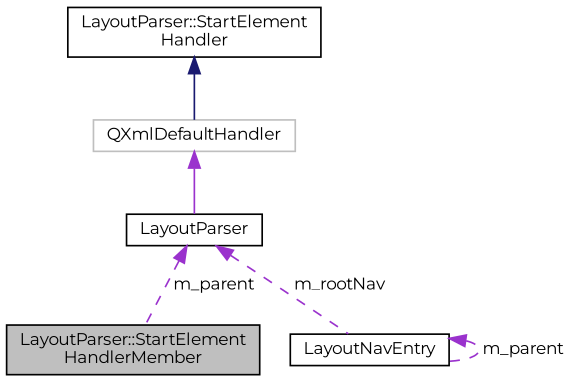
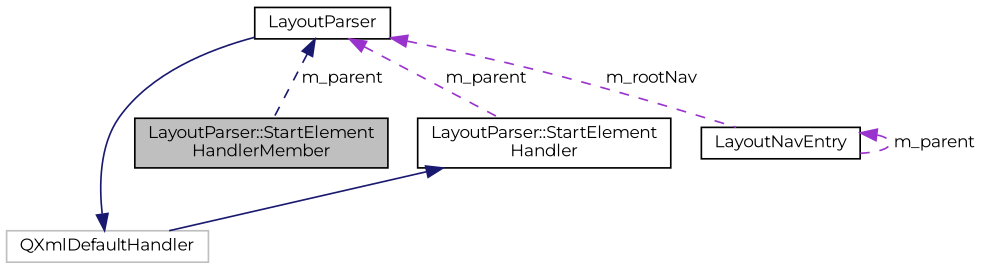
none -> (432, 82)
(194, 191) -> (139, 95)
(162, 293) -> (290, 86)
